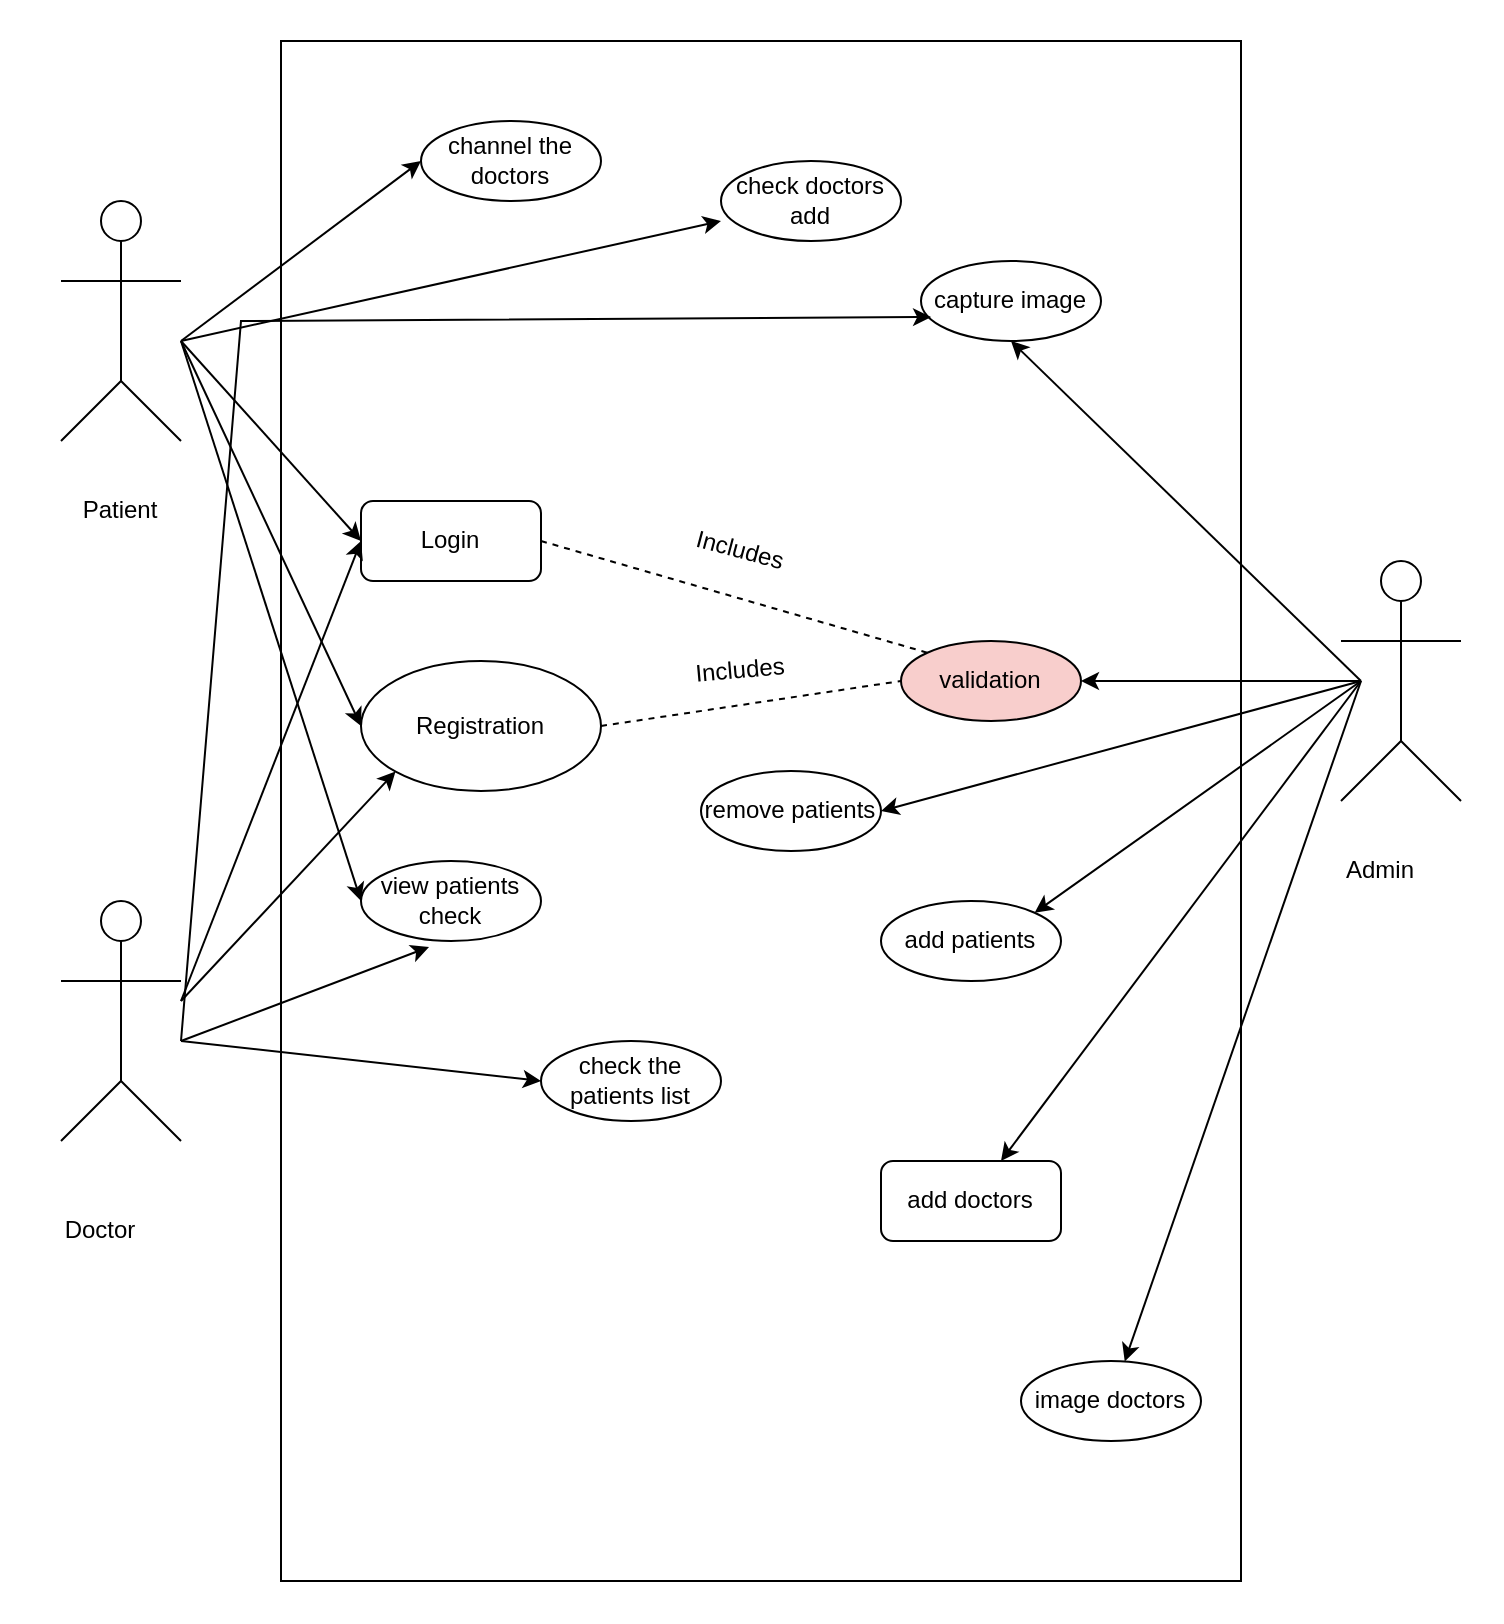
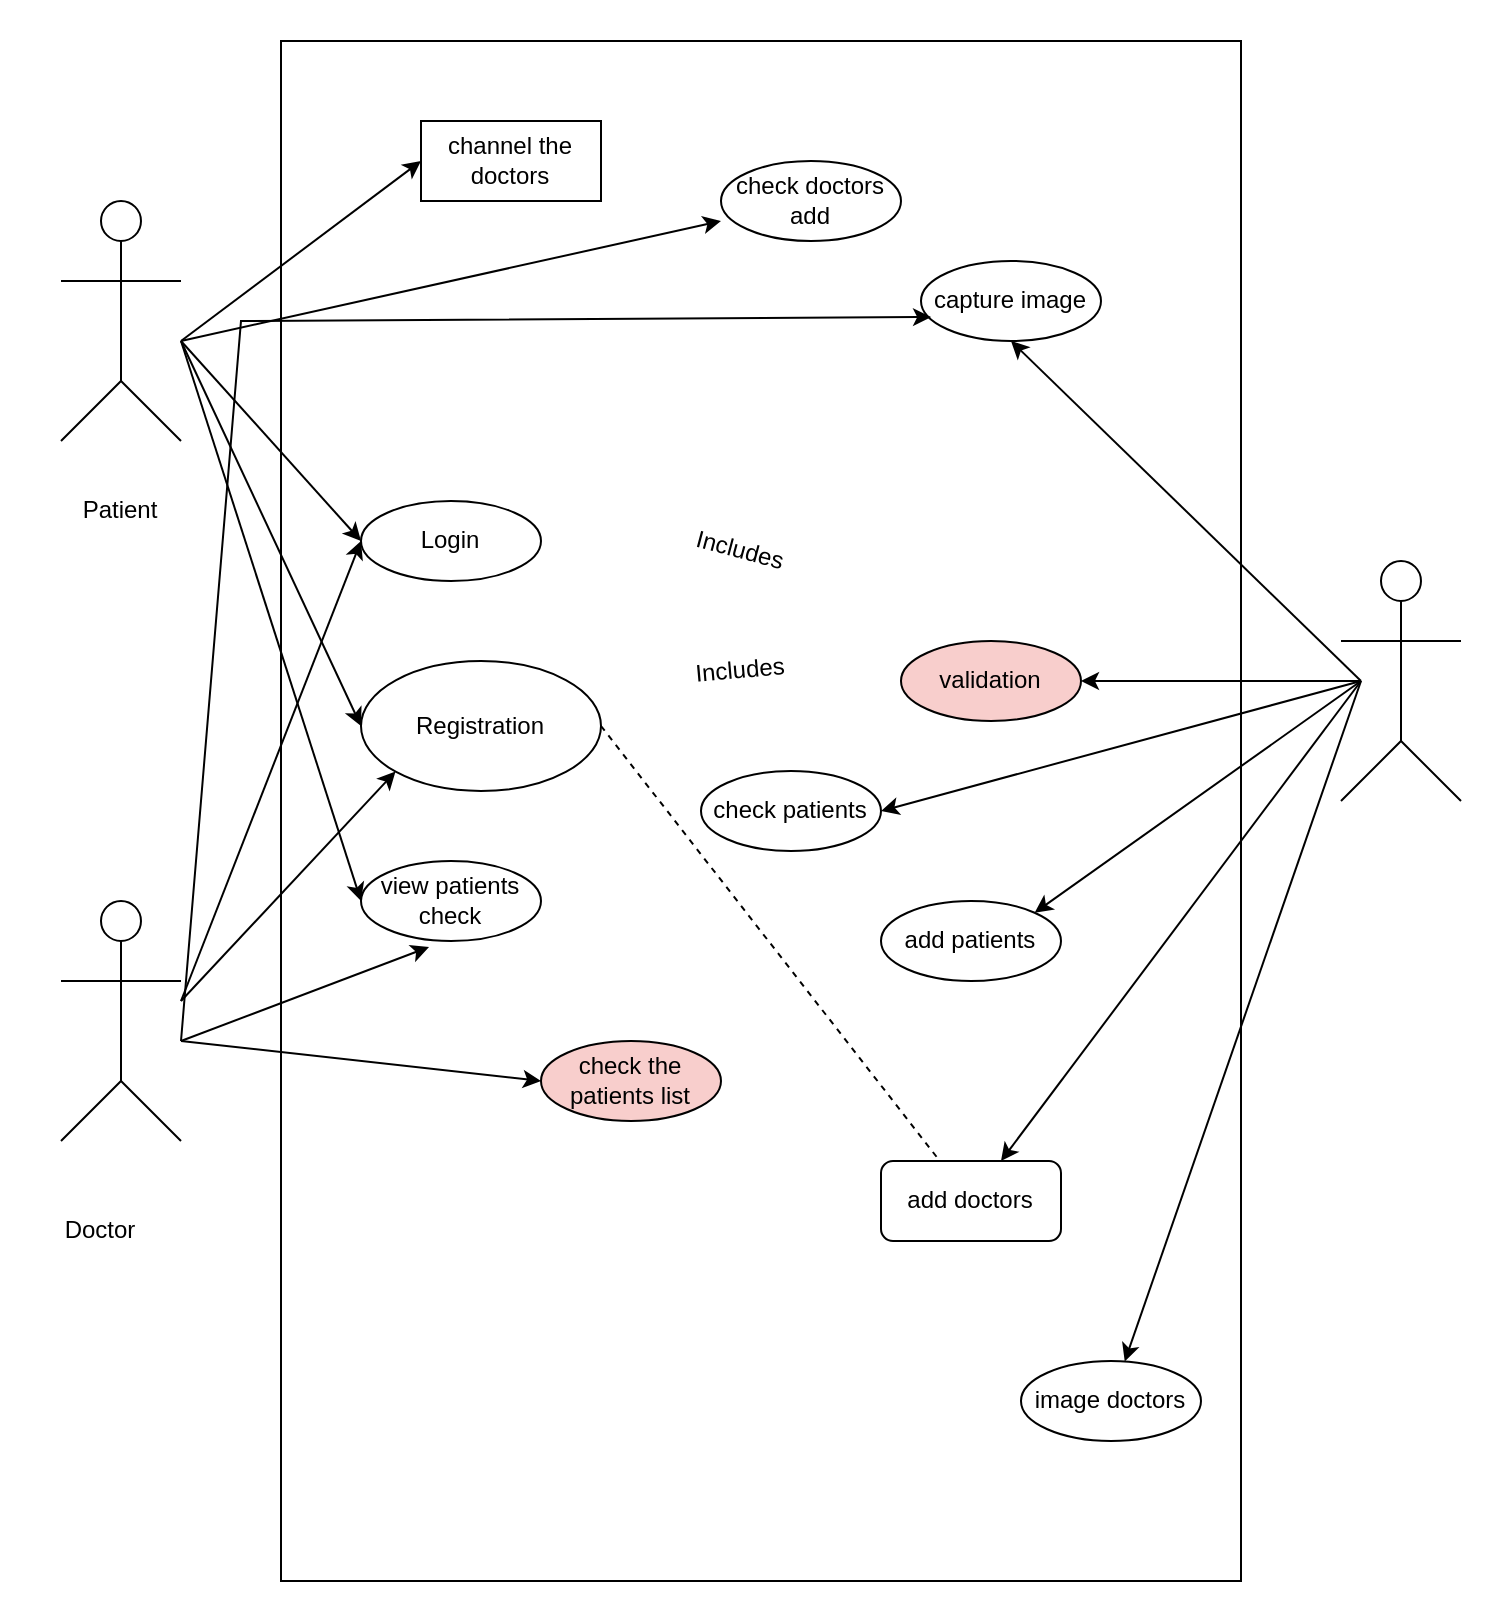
(511, 161) -> (511, 161)
(451, 541) -> (451, 541)
(735, 597) -> none
(750, 704) -> (769, 942)
(791, 811) -> (791, 811)
(1381, 871) -> none
(631, 1081) -> (631, 1081)
